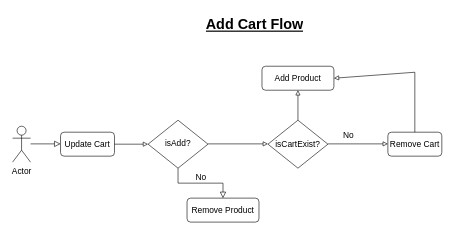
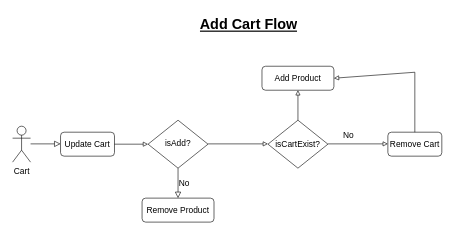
(255, 24) -> (249, 24)
(22, 172) -> (22, 172)
(223, 210) -> (178, 210)
